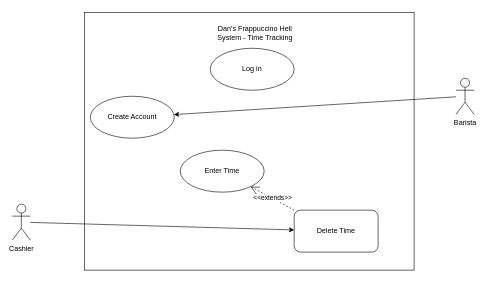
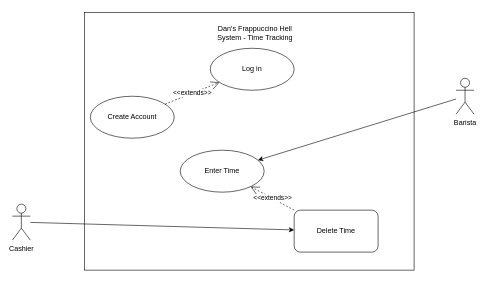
none -> (191, 94)
(202, 113) -> (359, 129)
